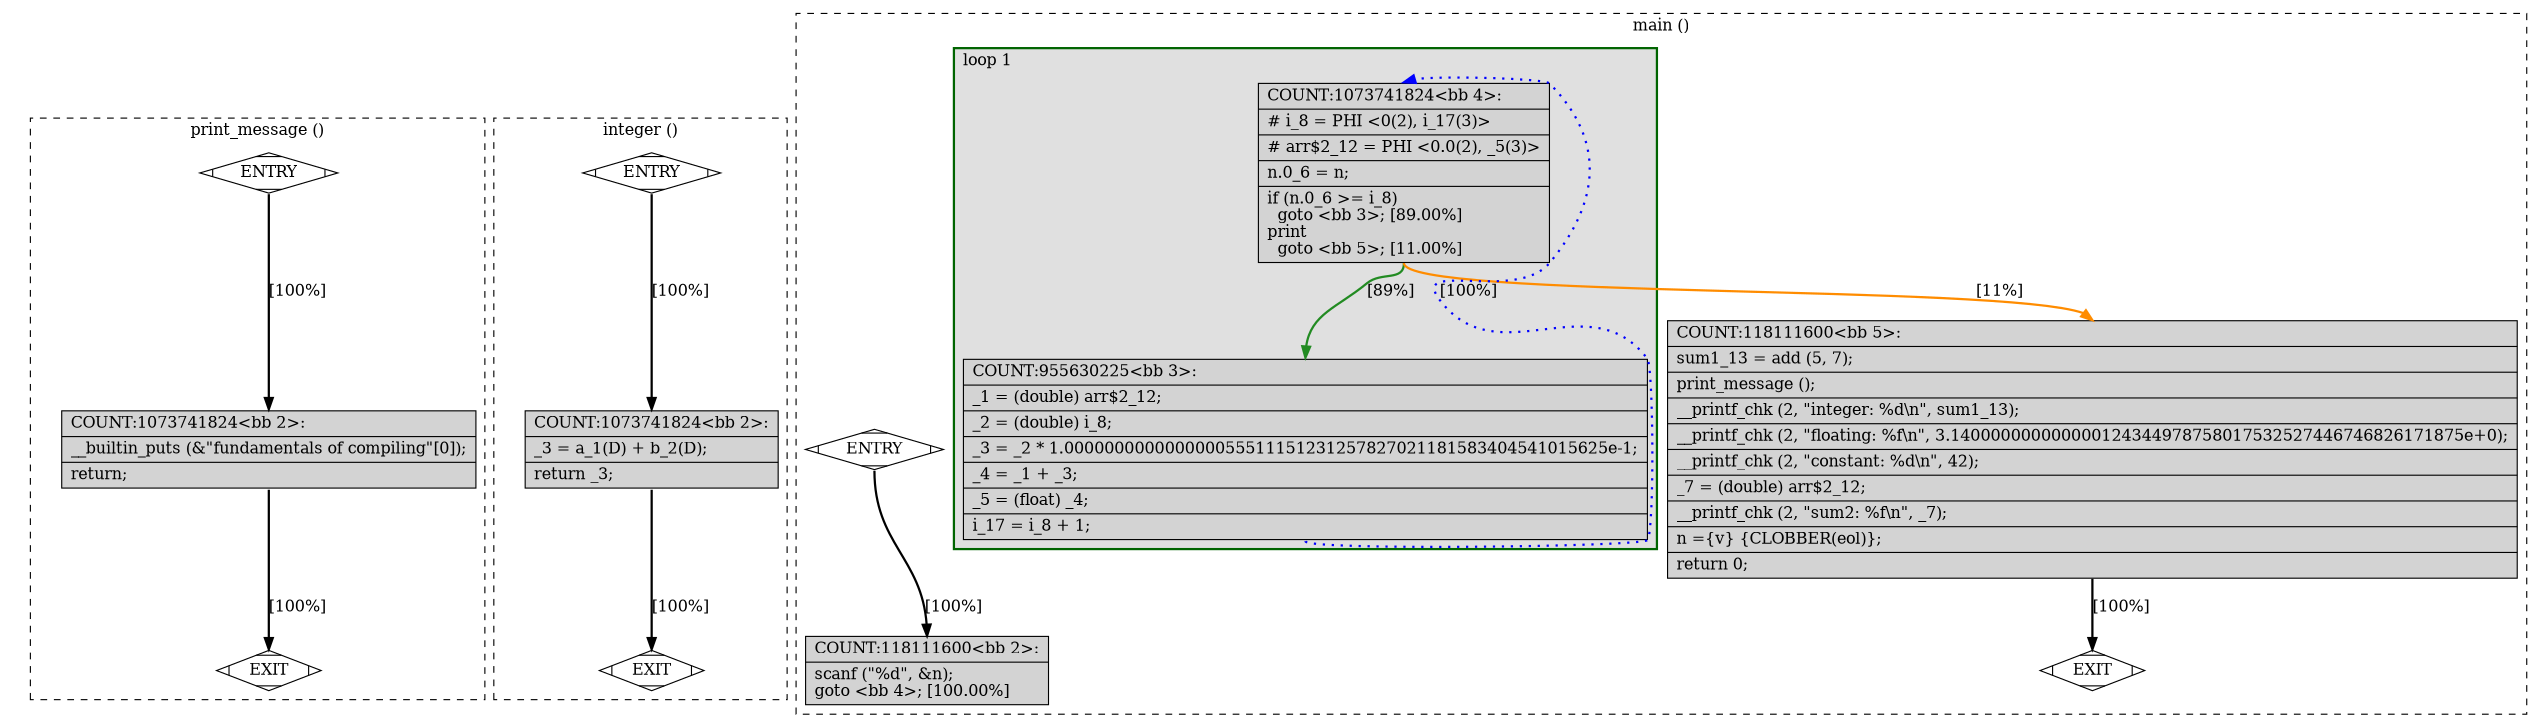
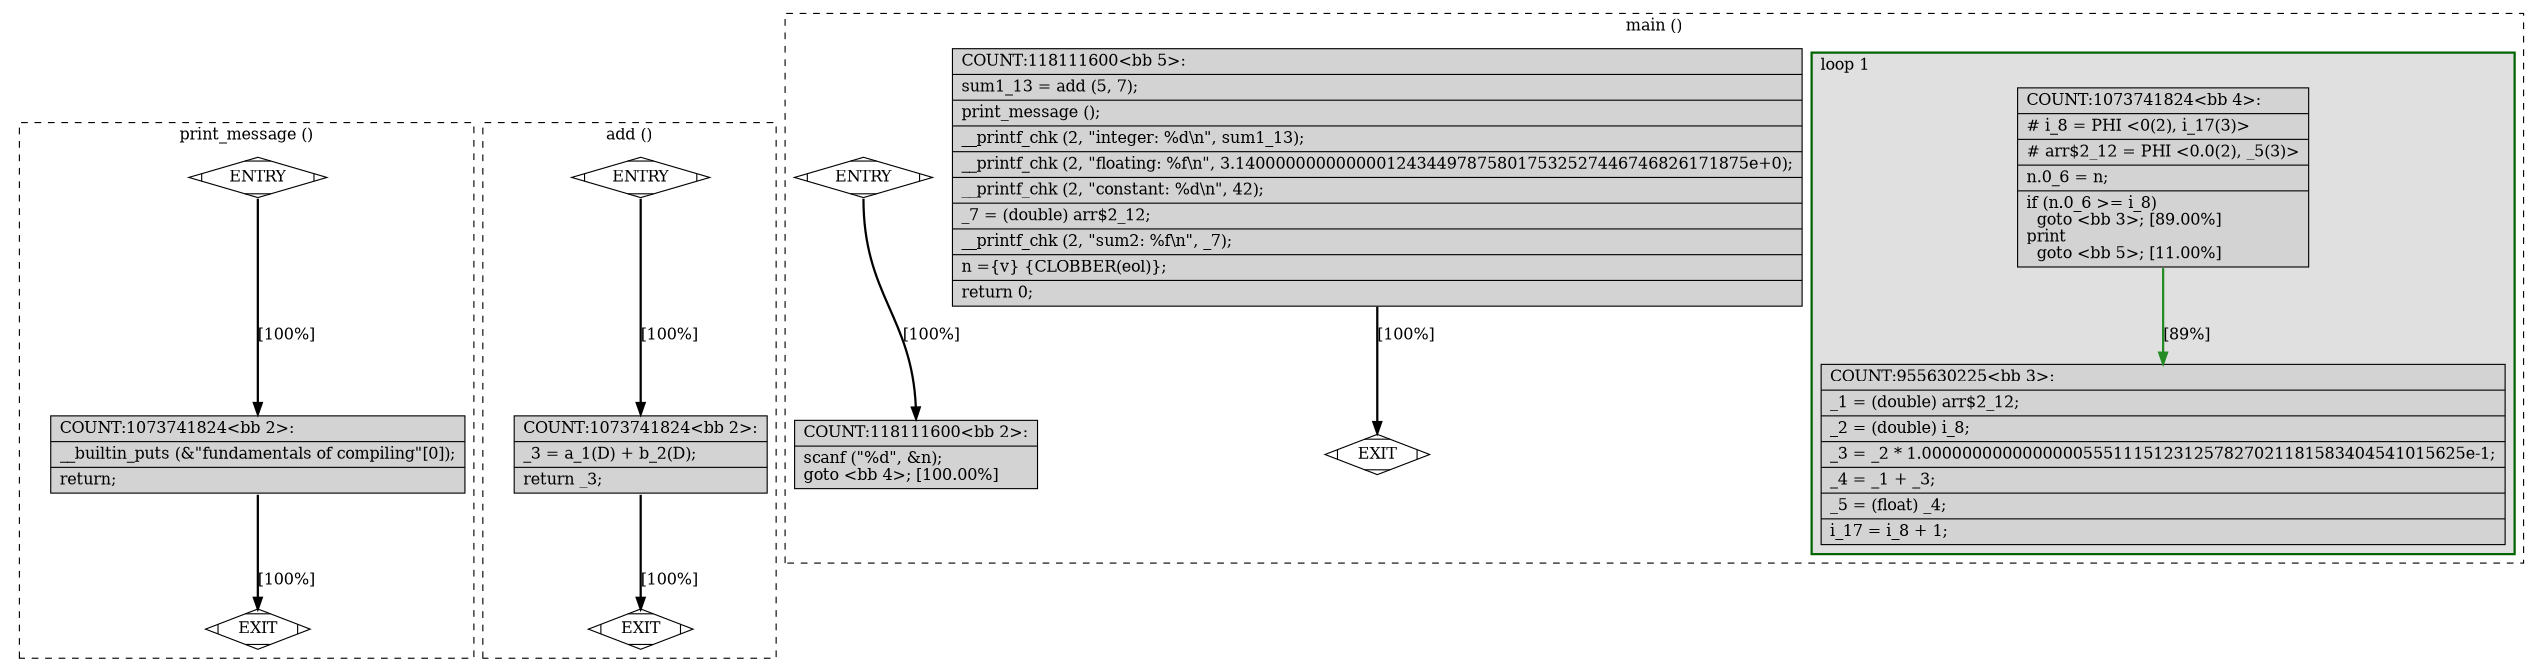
(640, 131) -> (629, 135)
(1743, 291) -> none
(1570, 327) -> none
